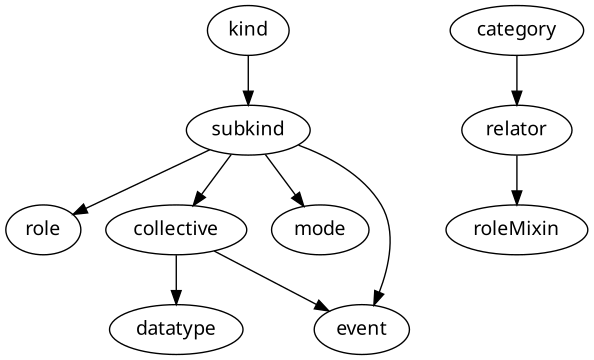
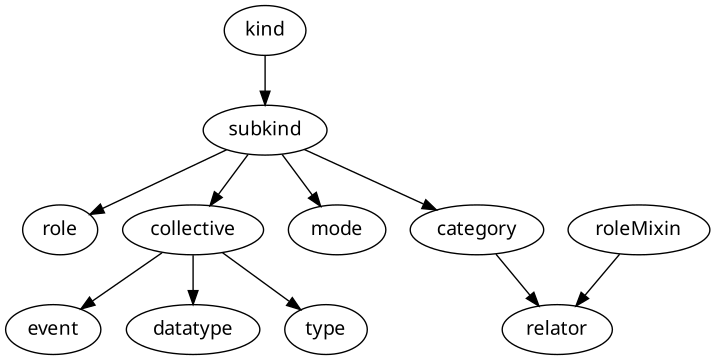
(517, 173) -> (602, 275)
(377, 199) -> (364, 177)
none -> (326, 330)
